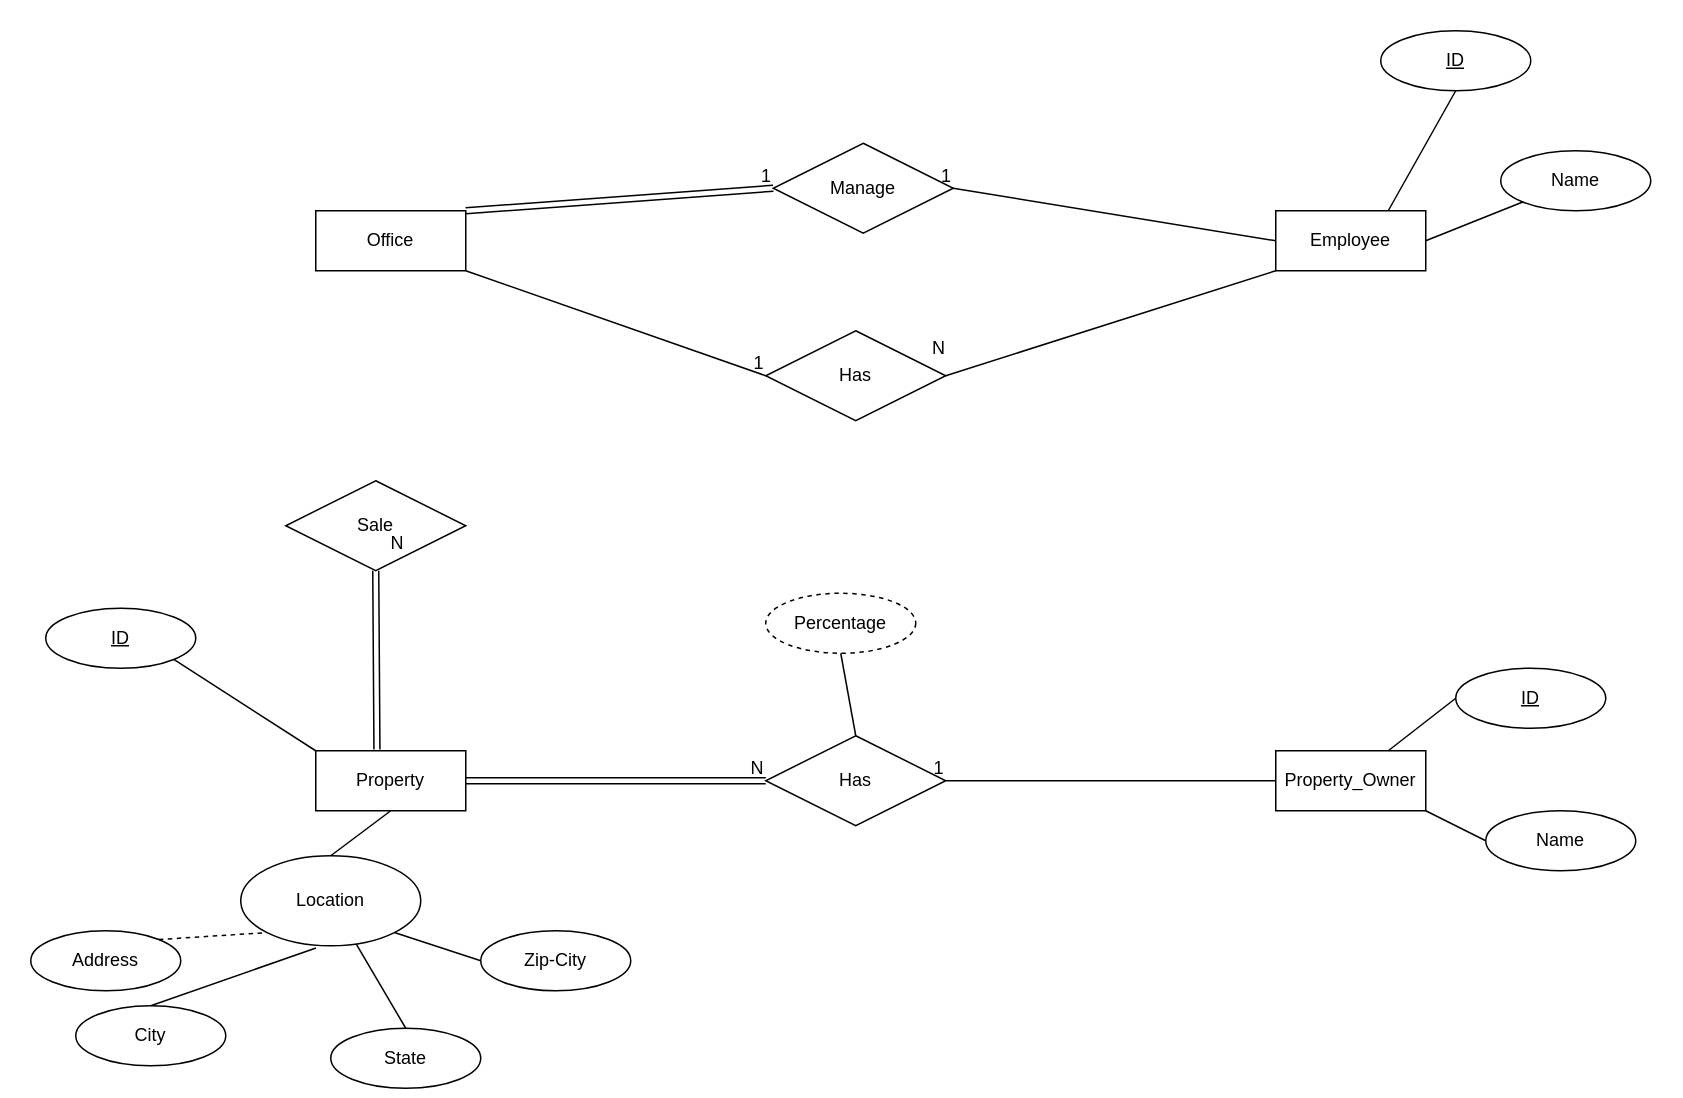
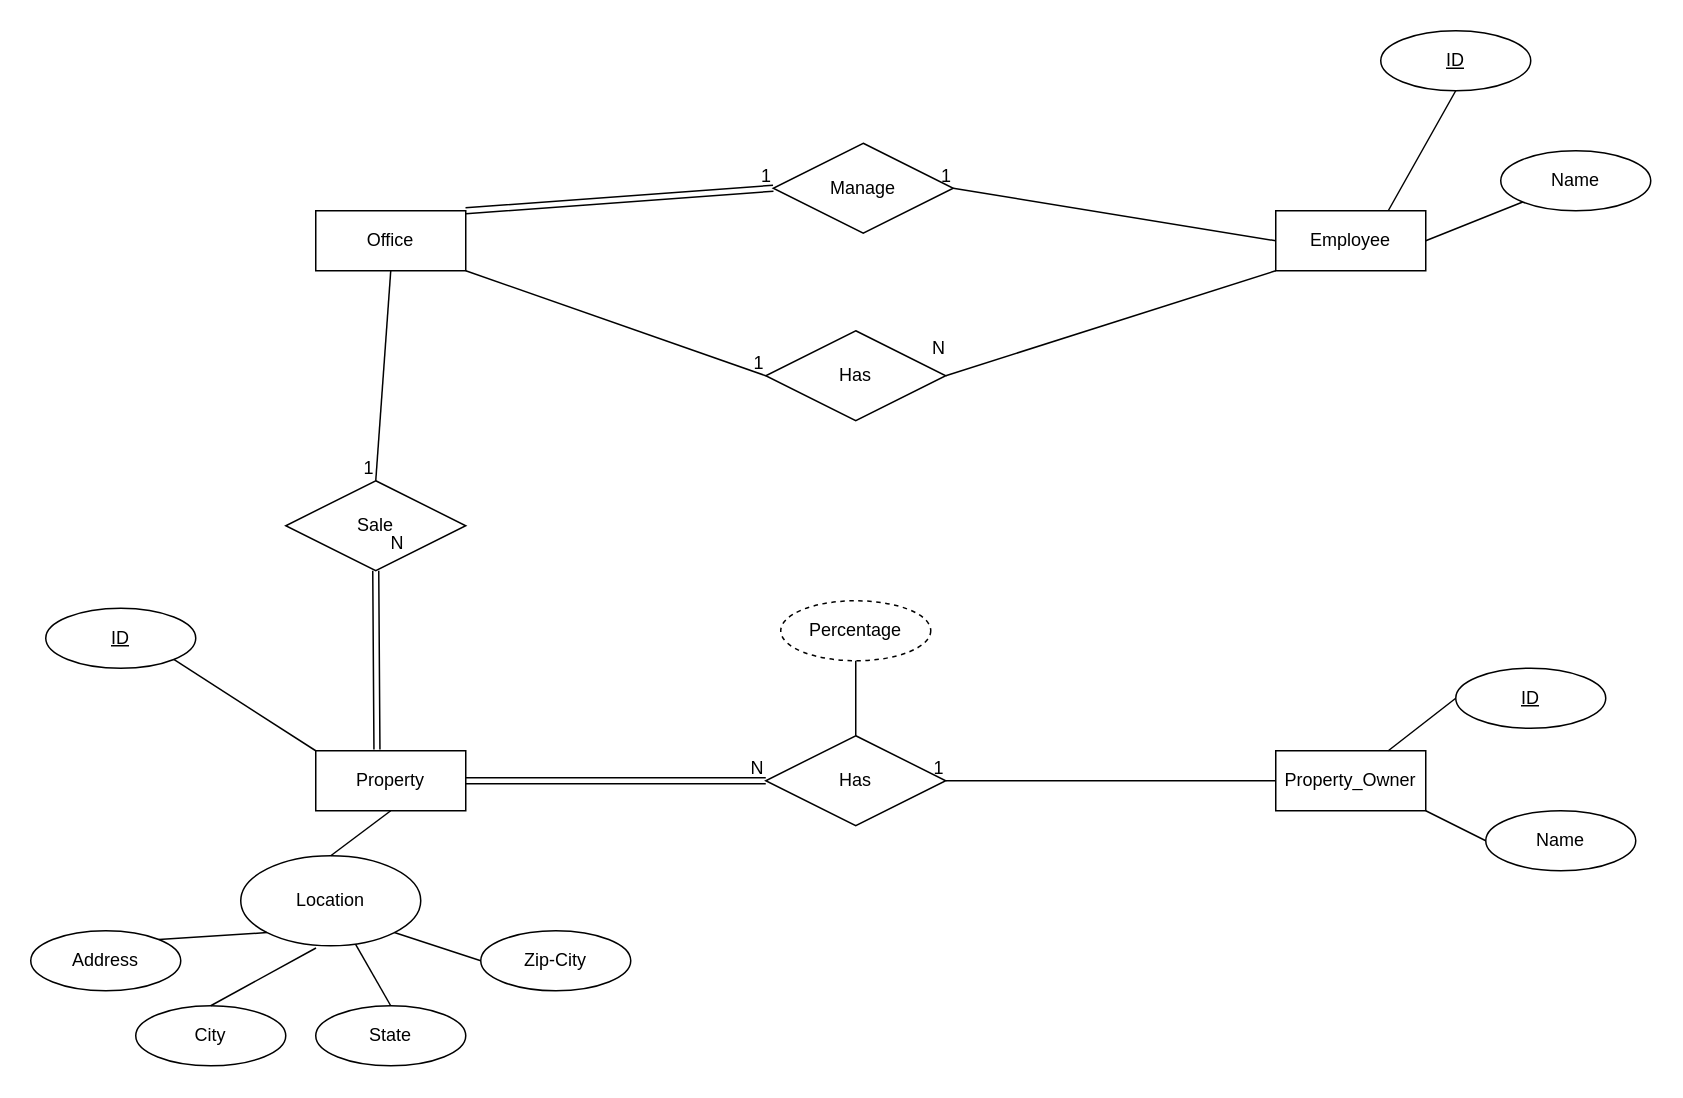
none -> (383, 376)
(841, 623) -> (856, 631)
(213, 936) -> (213, 936)
(151, 1036) -> (211, 1036)
(406, 1058) -> (391, 1036)
